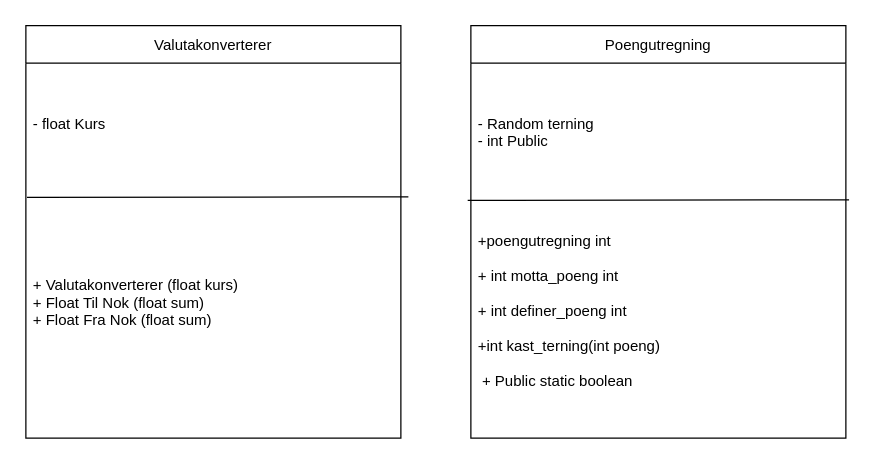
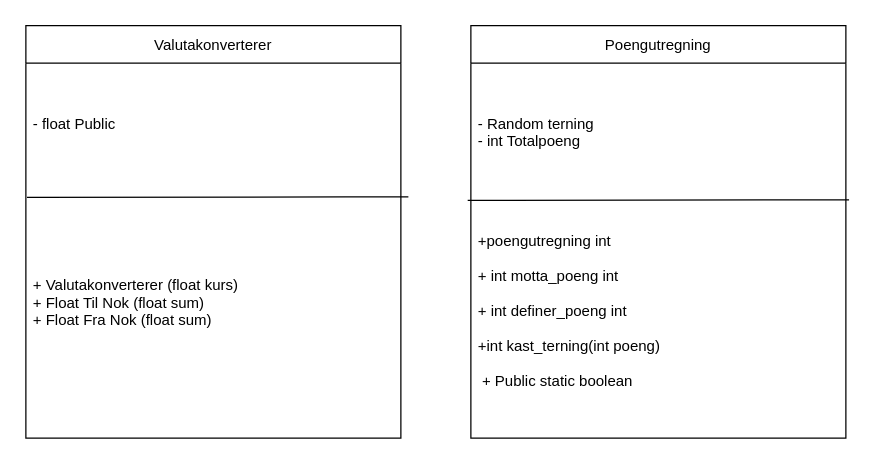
(77, 124) -> (82, 124)
(539, 124) -> (539, 124)
